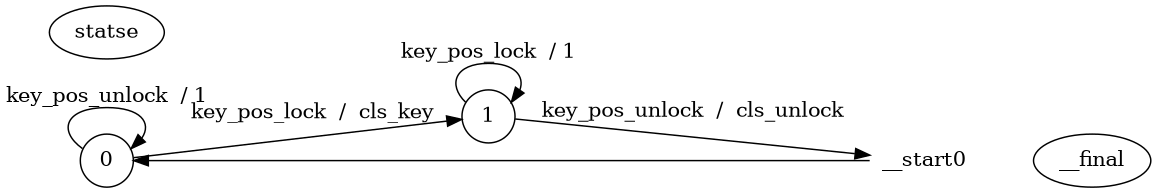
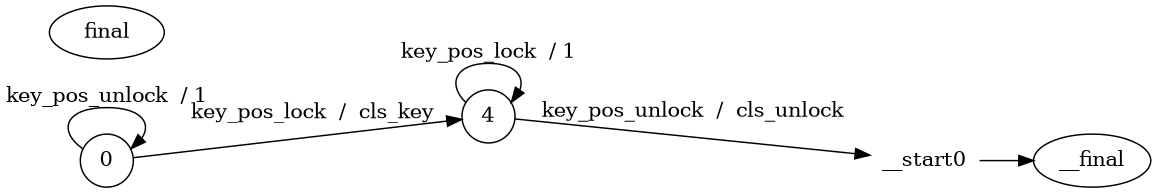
(107, 32) -> (107, 32)
(489, 116) -> (489, 116)
(509, 161) -> (999, 161)
